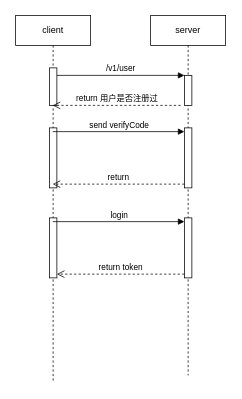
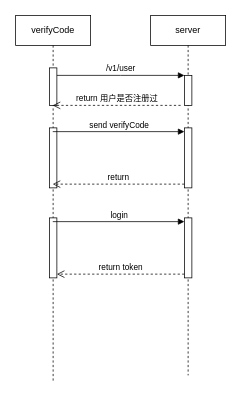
(53, 30) -> (53, 30)
